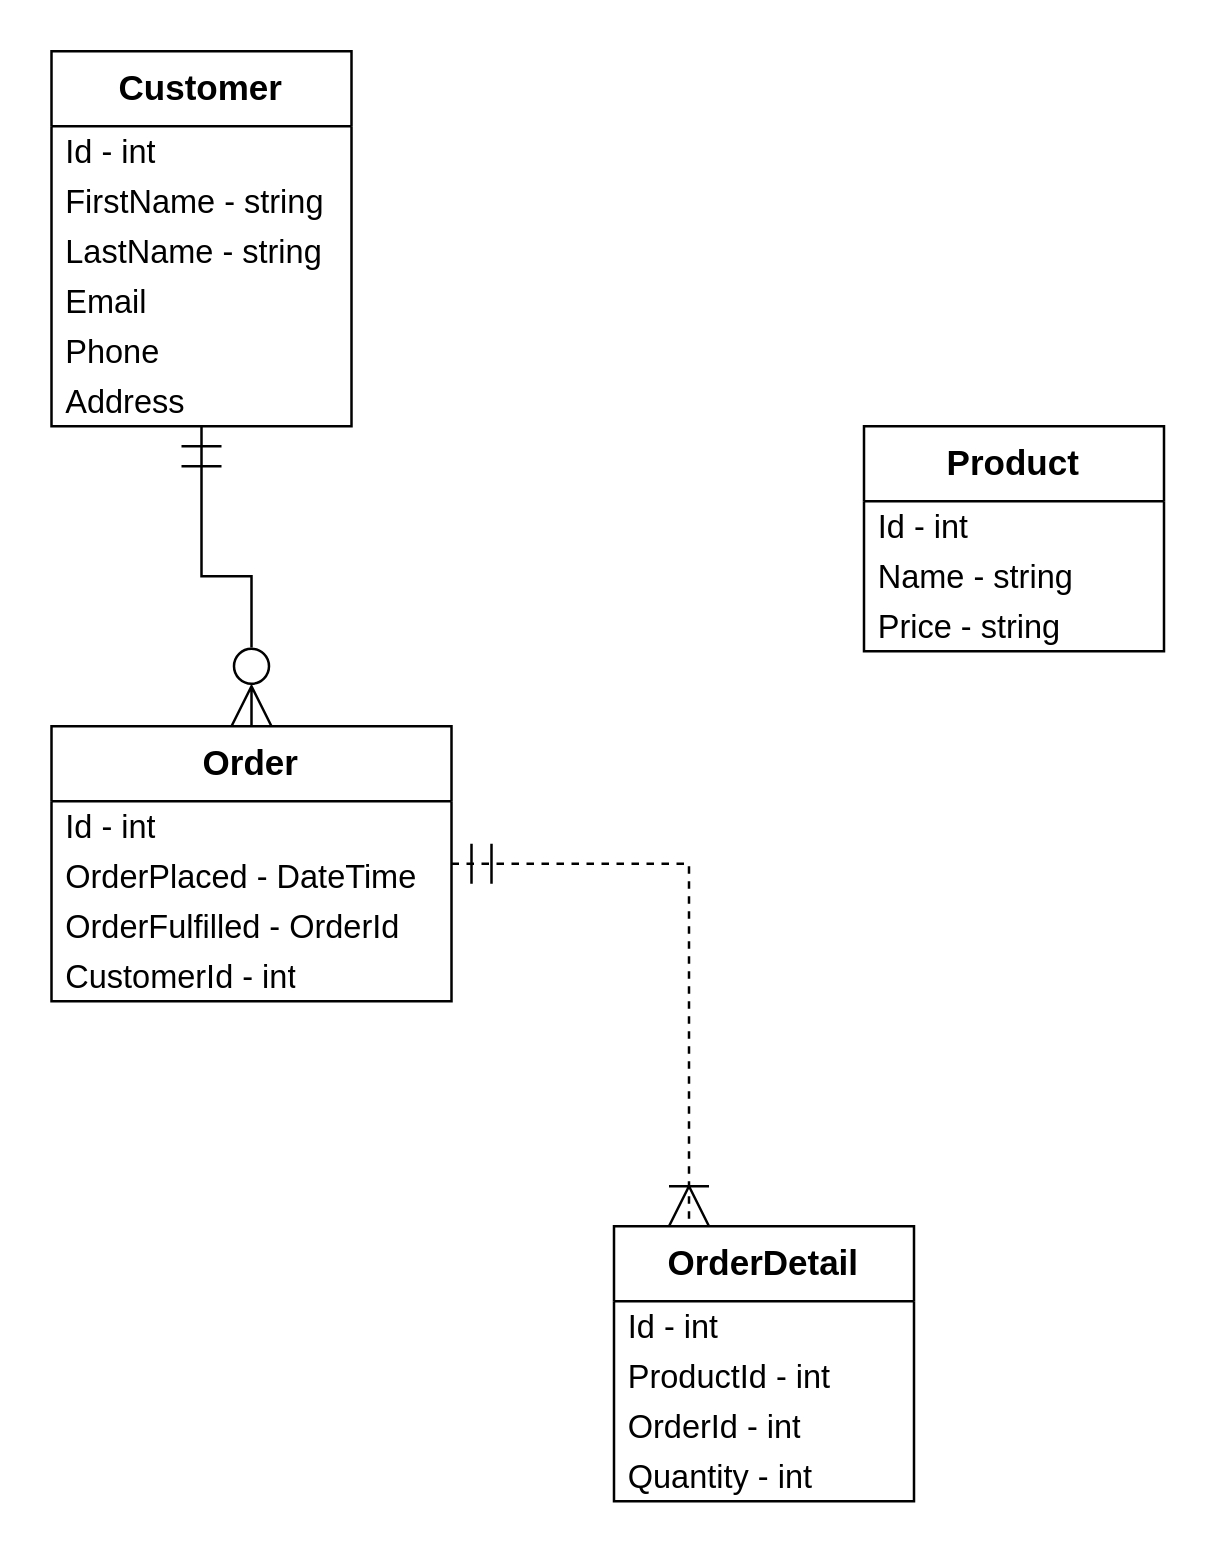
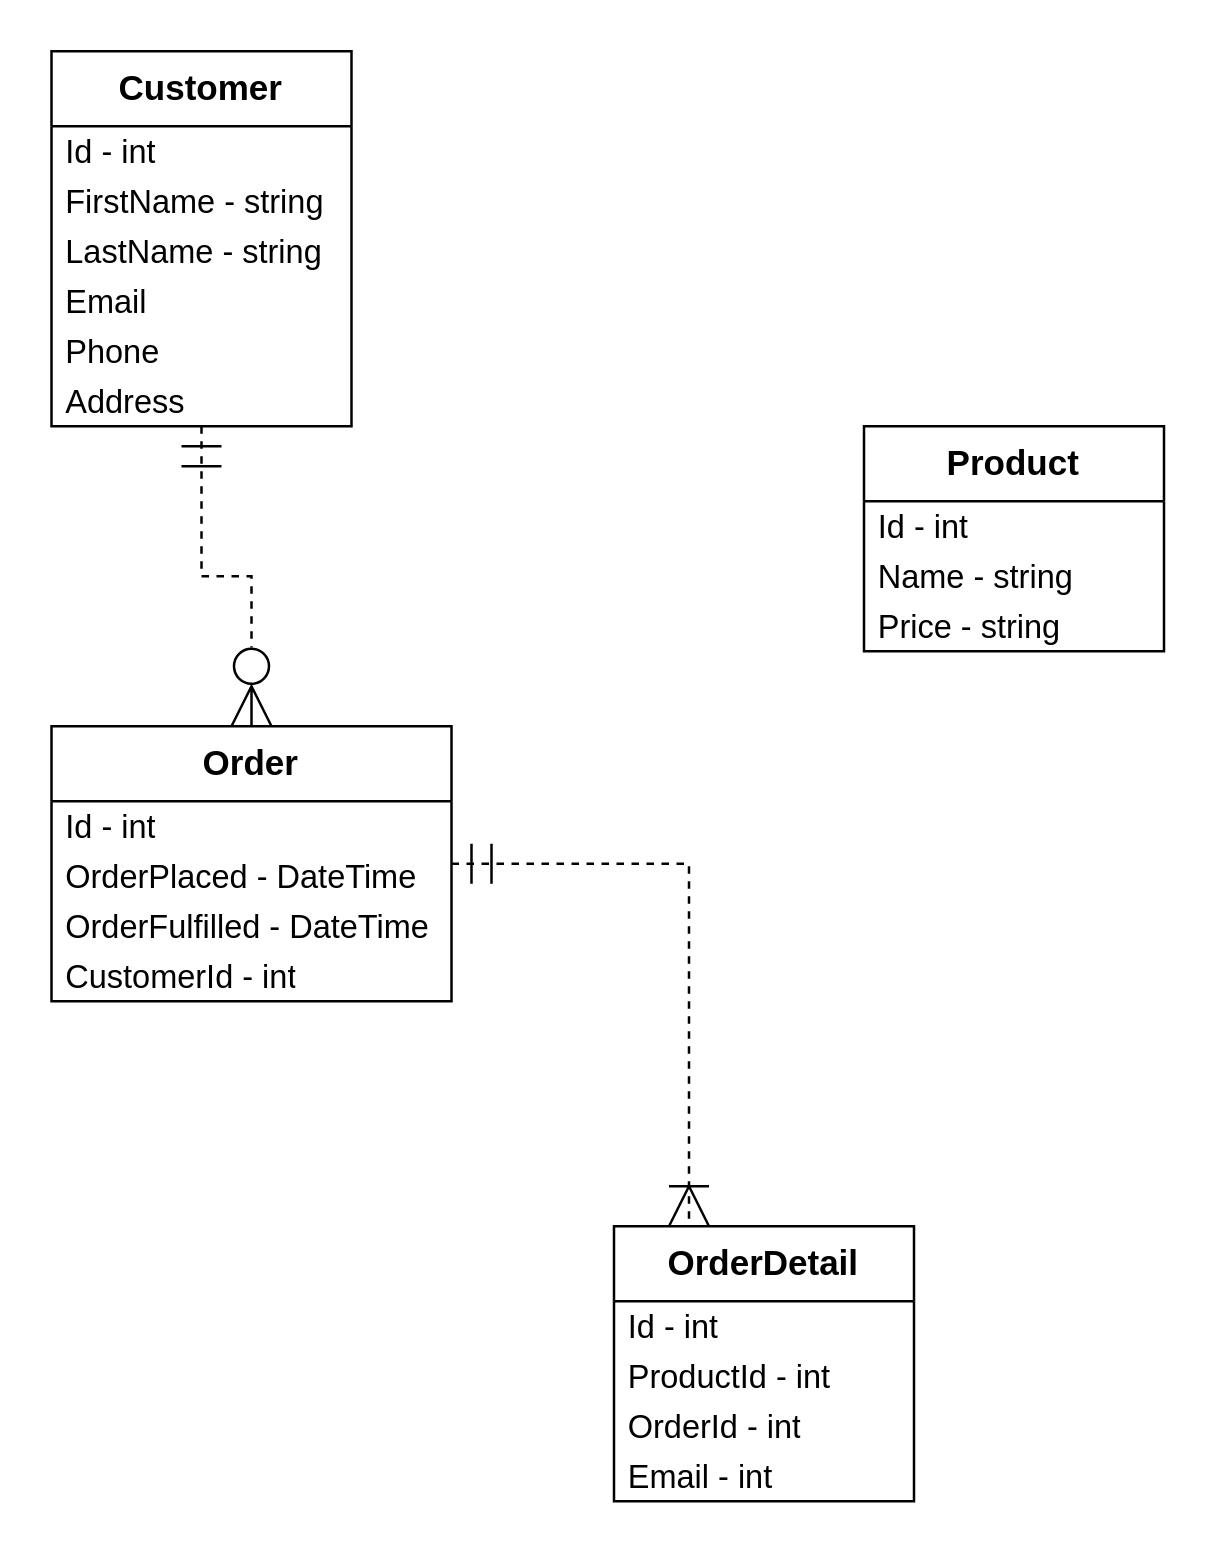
(201, 562) -> (201, 562)
(254, 926) -> (254, 926)
(739, 1476) -> (708, 1476)
